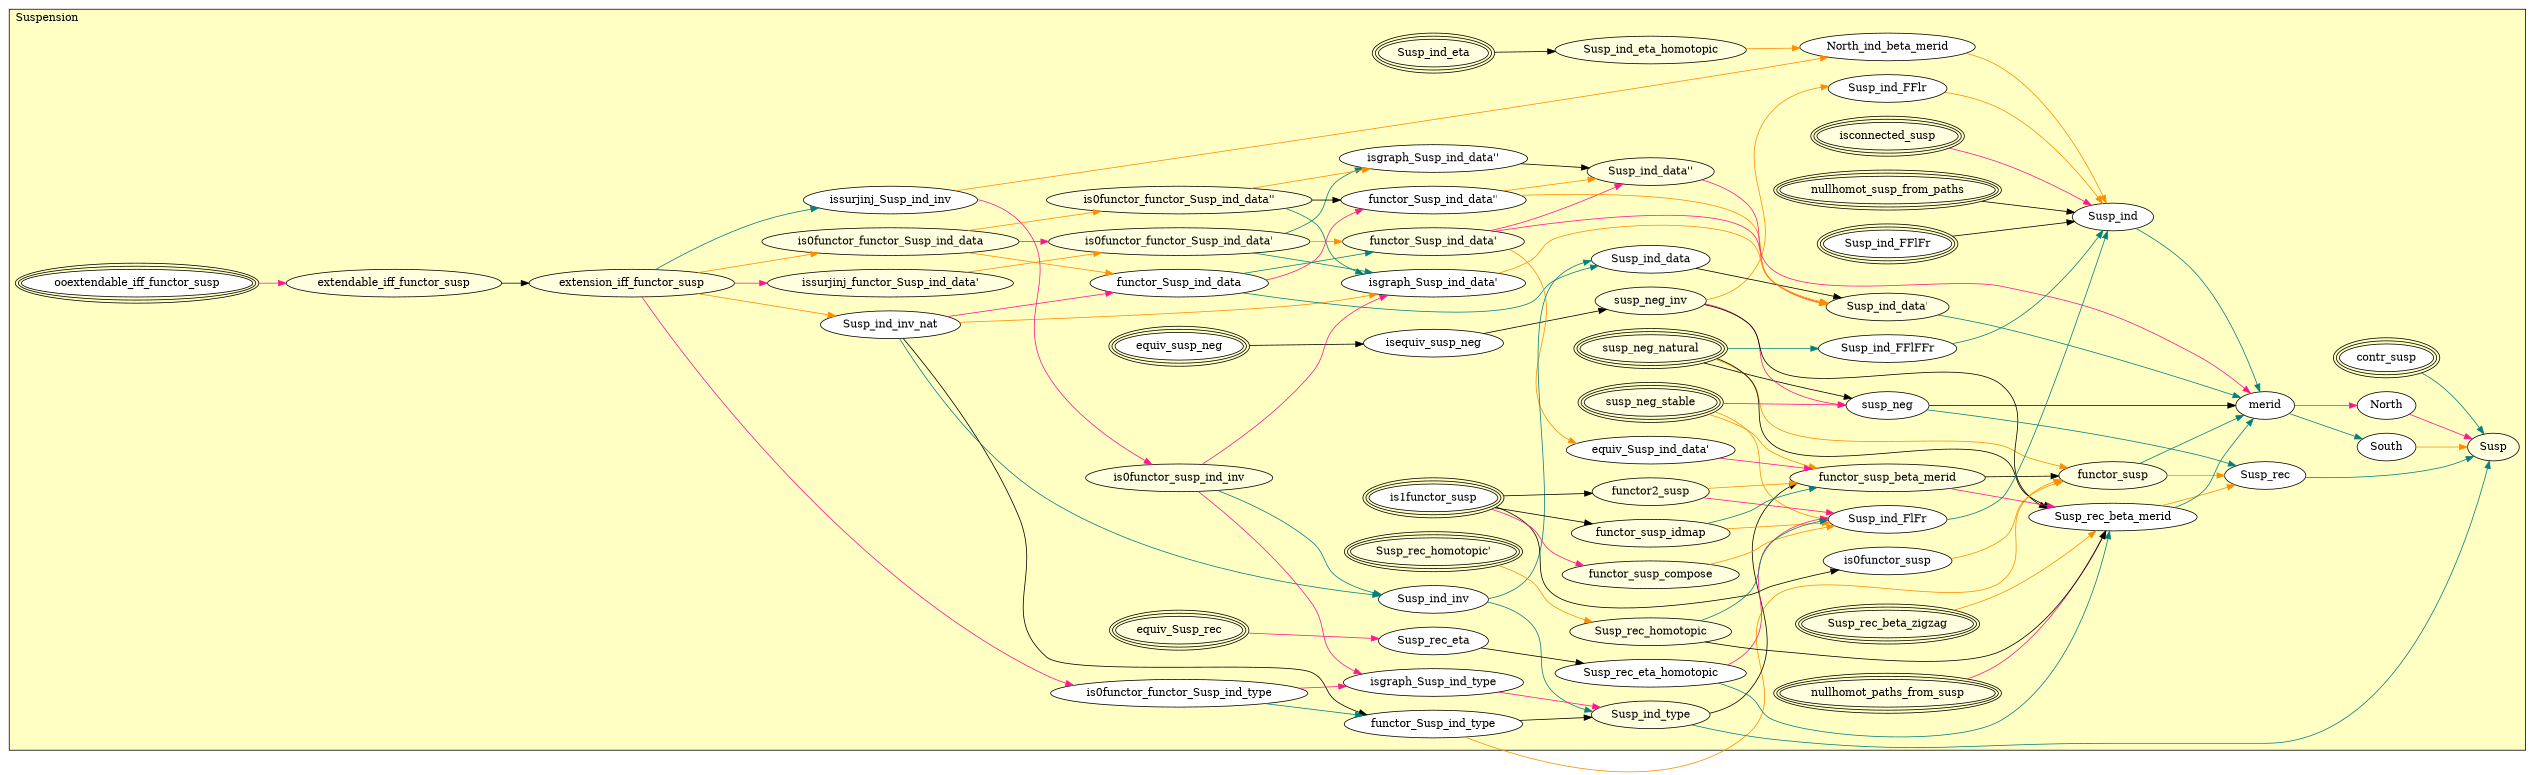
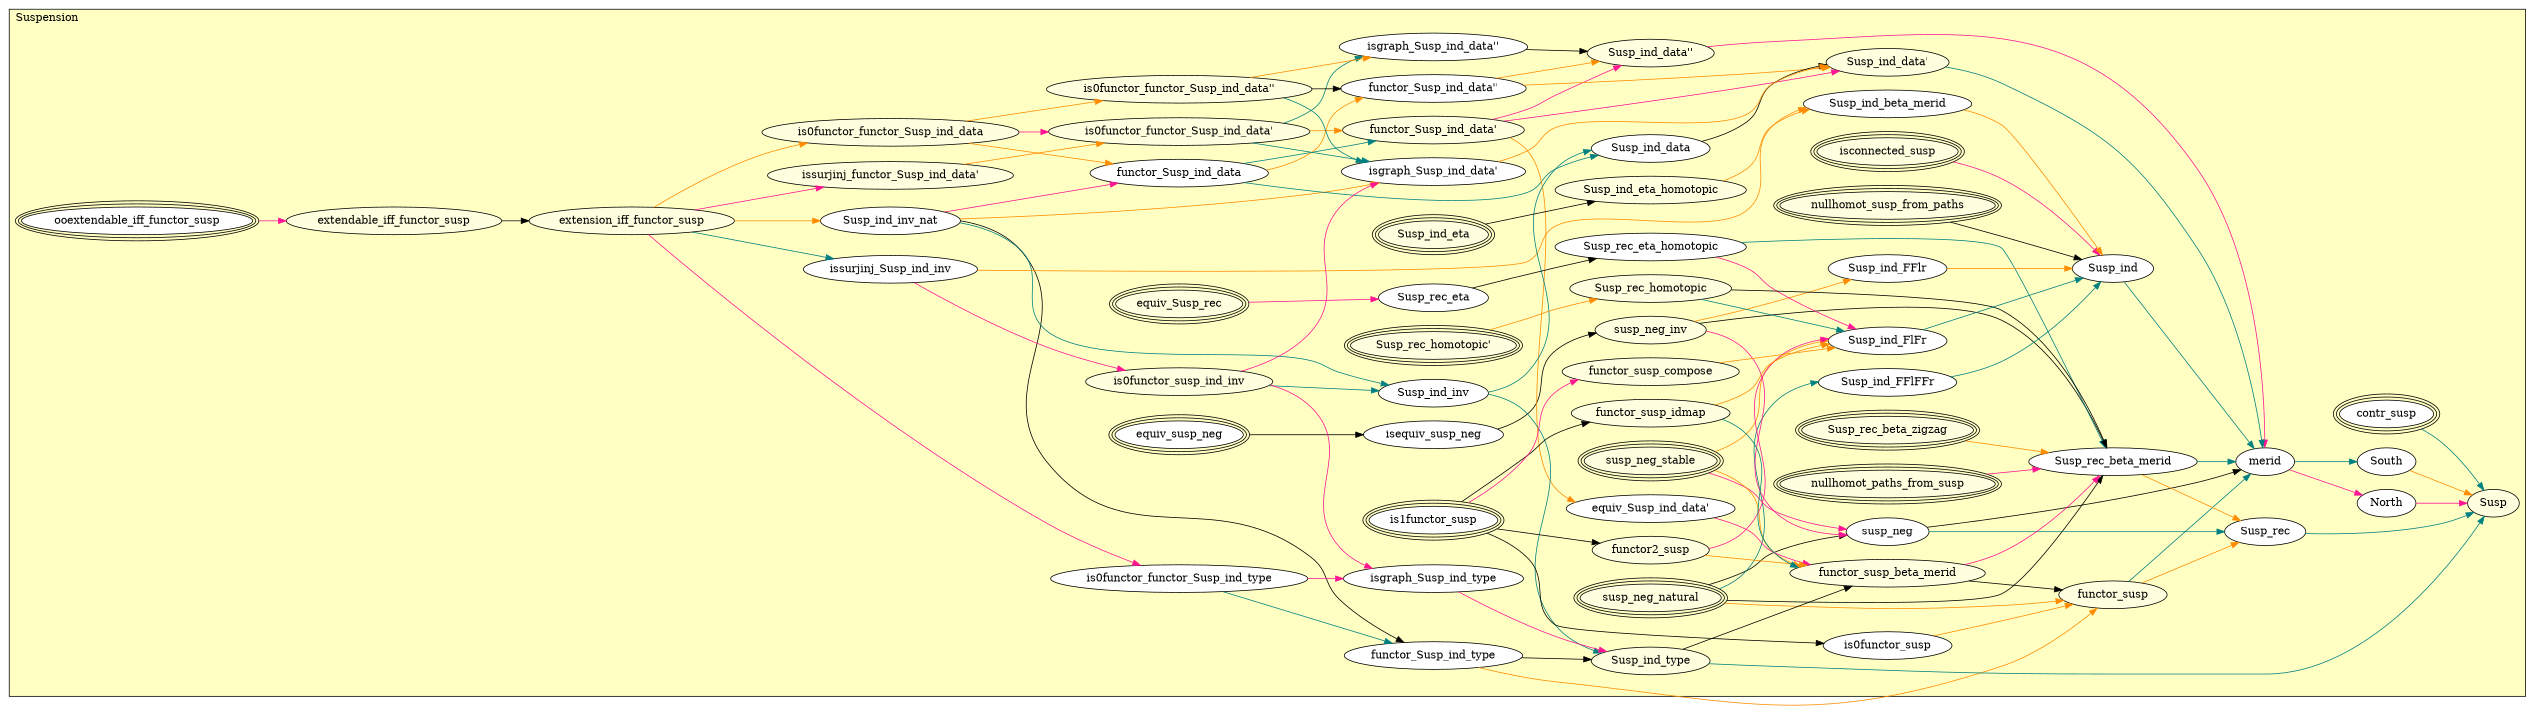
(1888, 47) -> (1888, 104)
(1888, 244) -> none
(1319, 255) -> (1320, 145)
